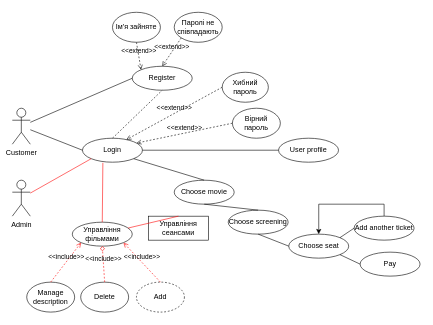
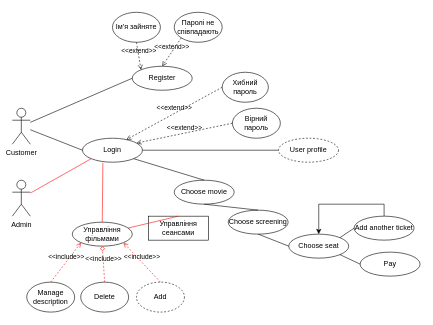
(137, 115) -> none
(309, 150) -> (309, 150)
